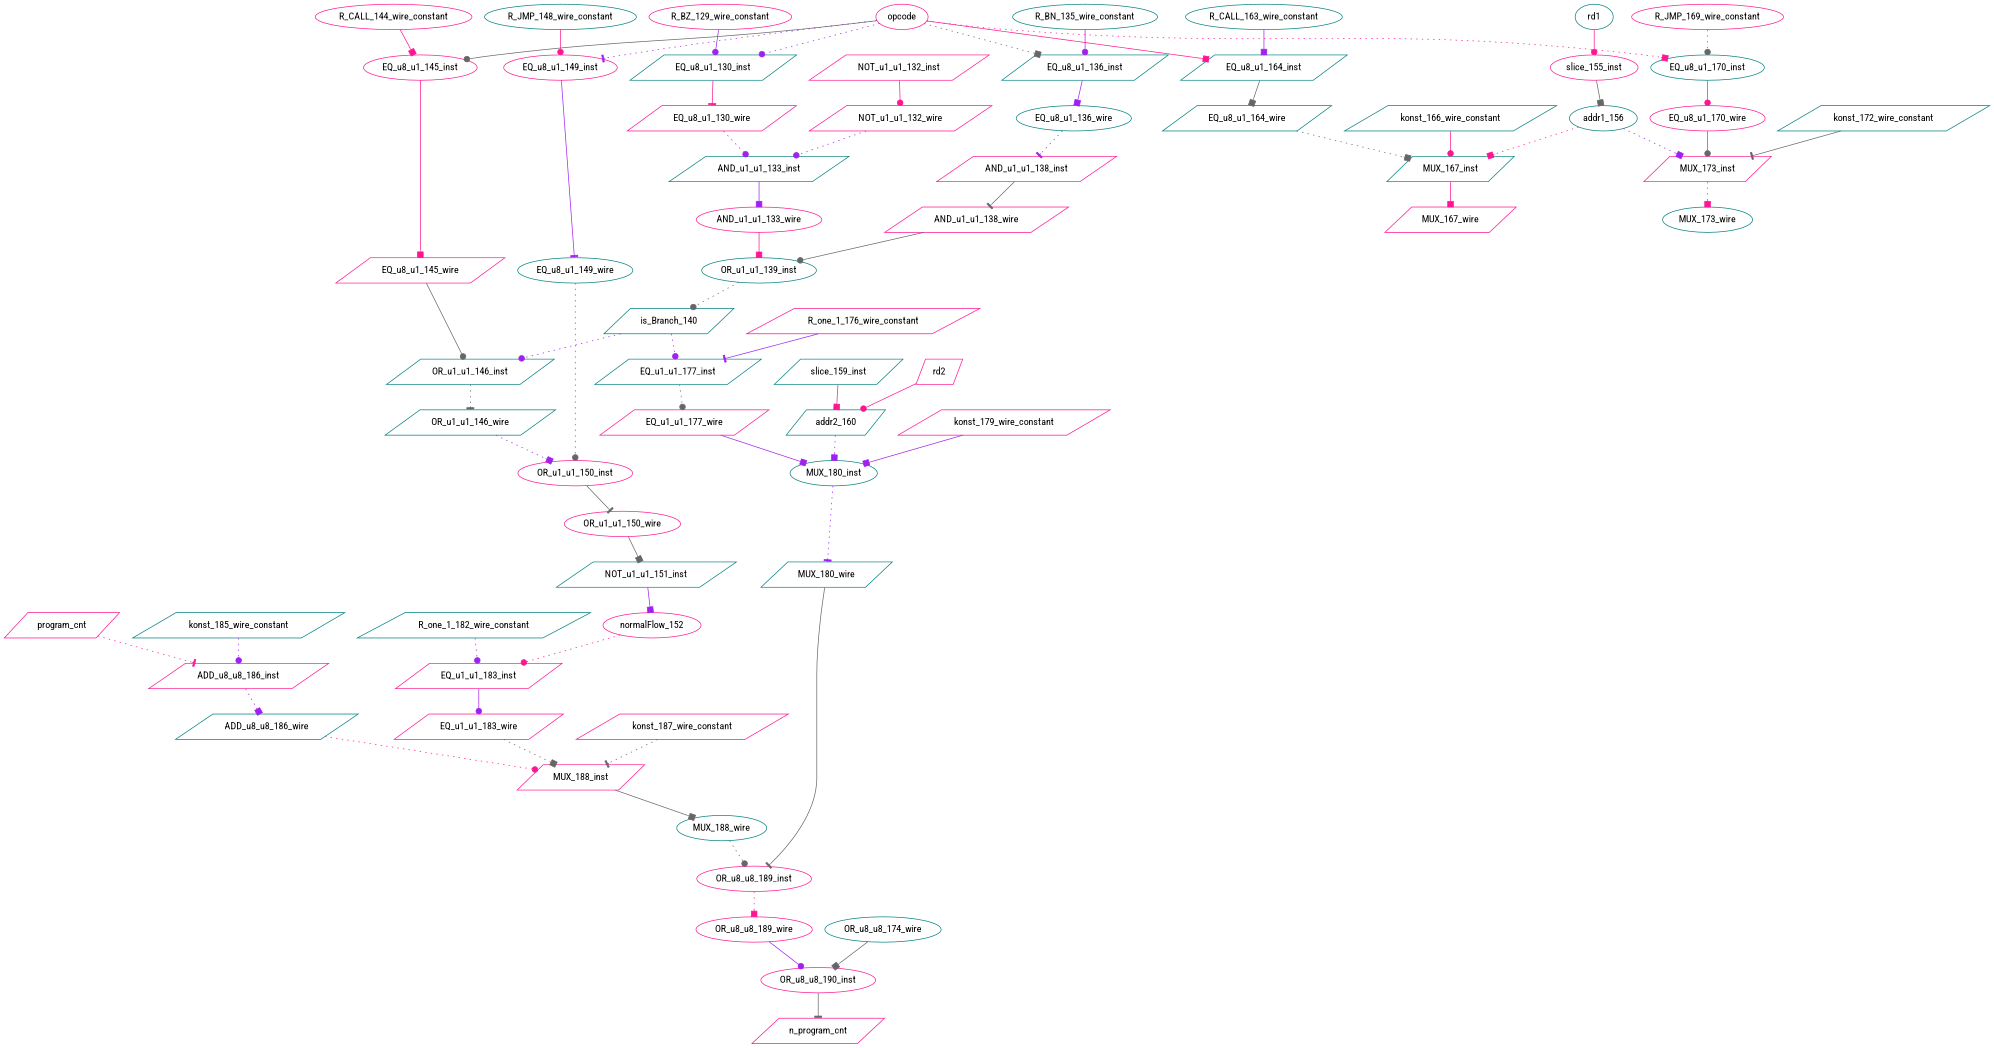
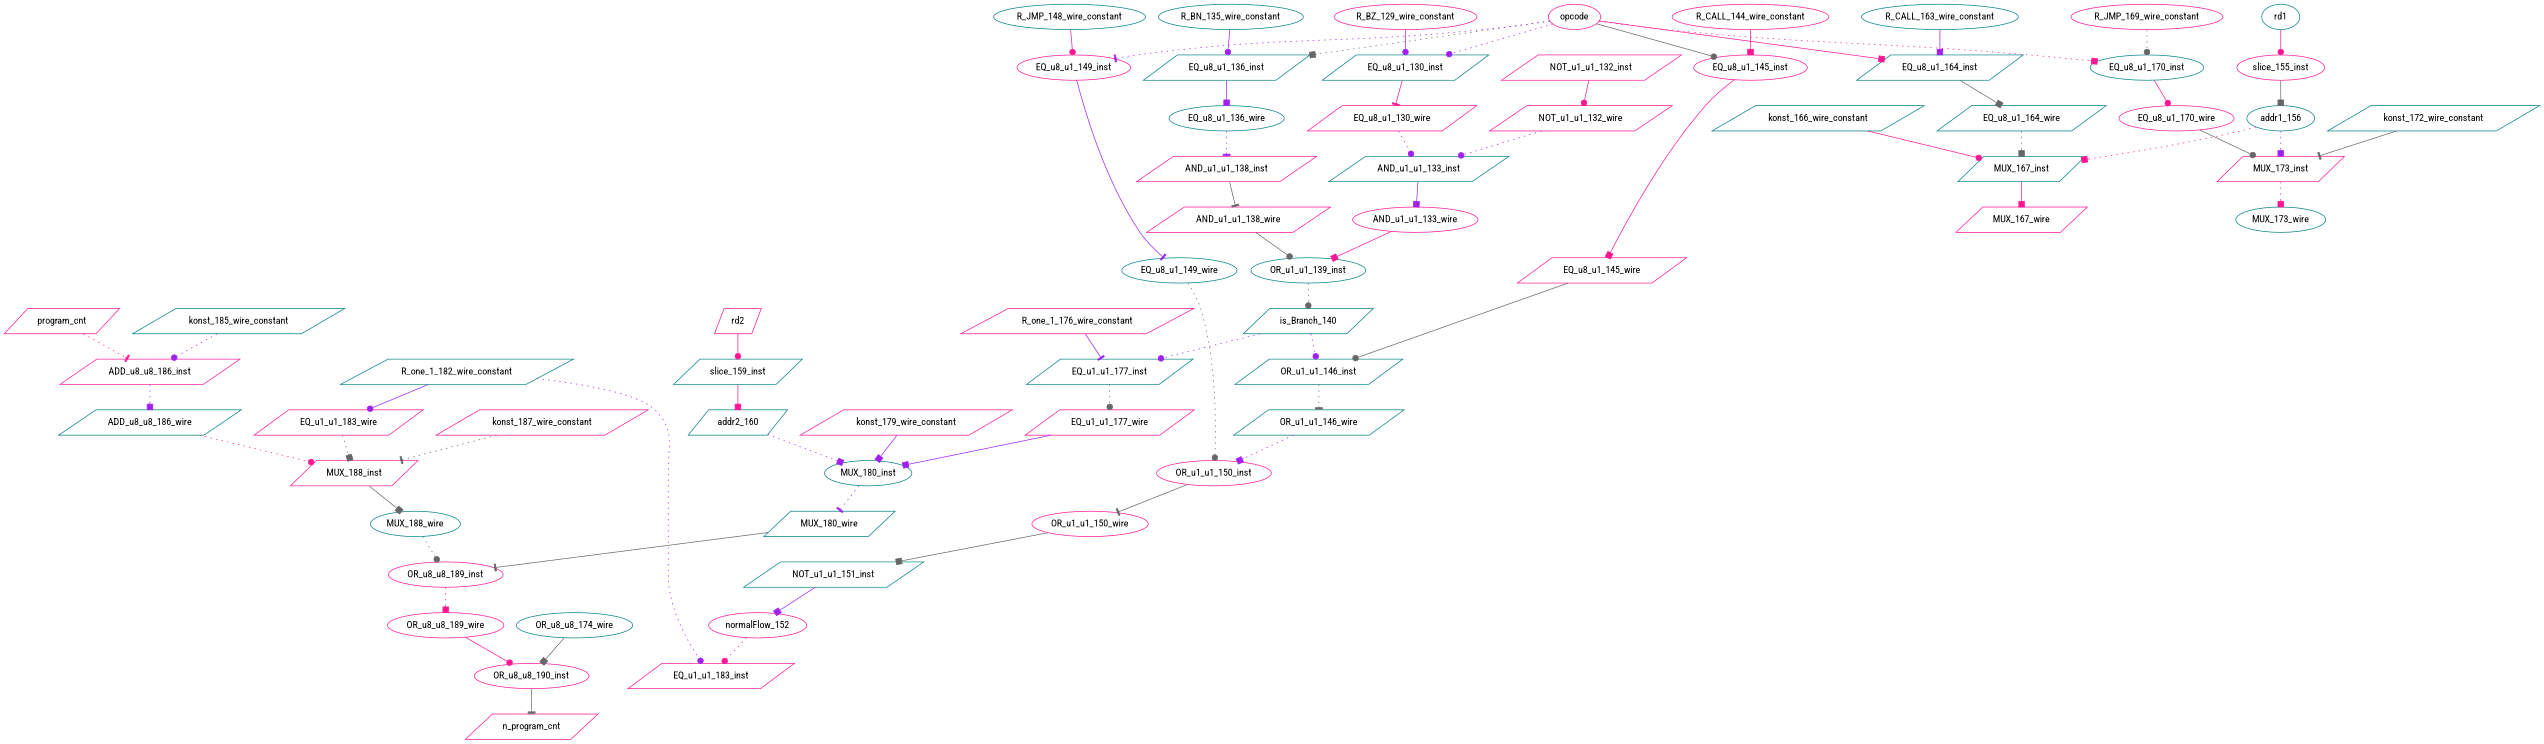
(891, 395) -> (738, 344)
(479, 699) -> (400, 396)
(784, 953) -> (486, 649)
